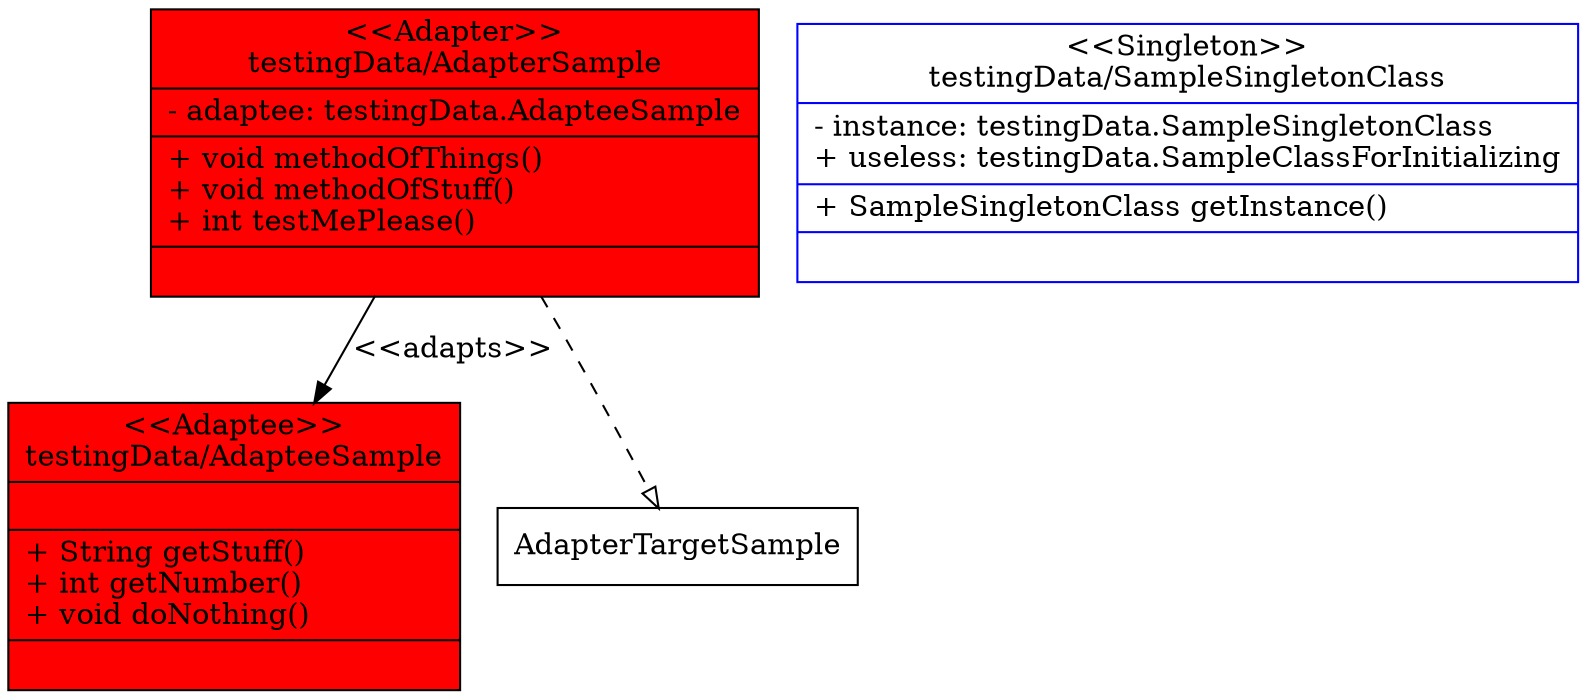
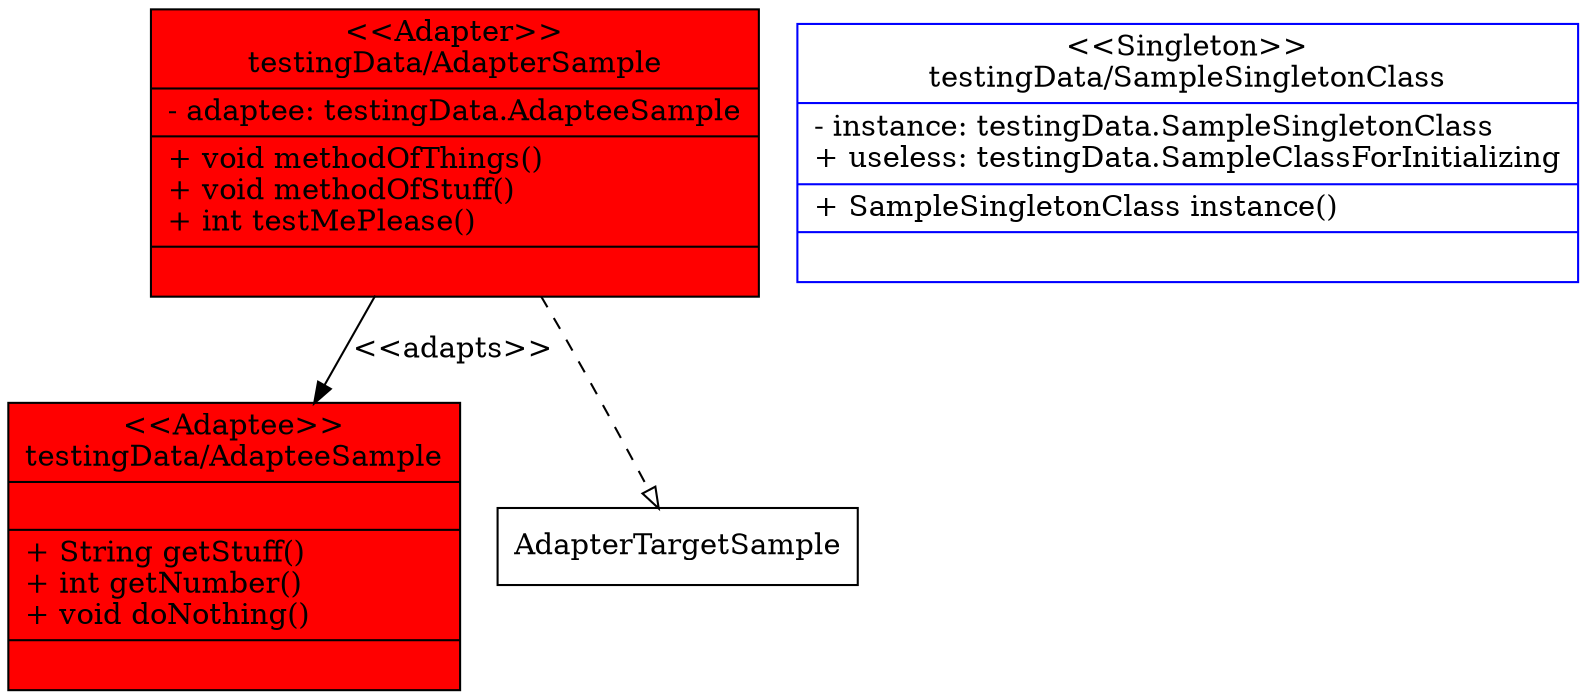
(1101, 207) -> (1076, 207)
